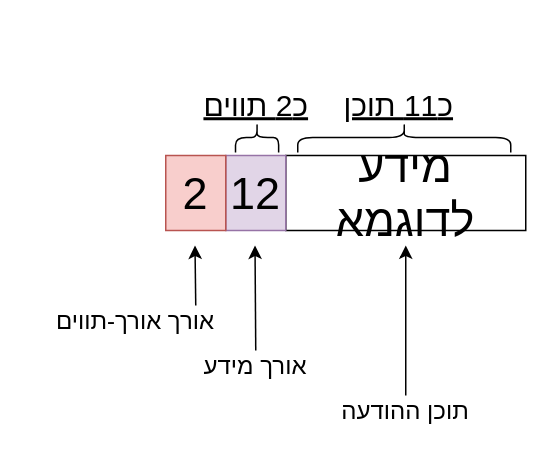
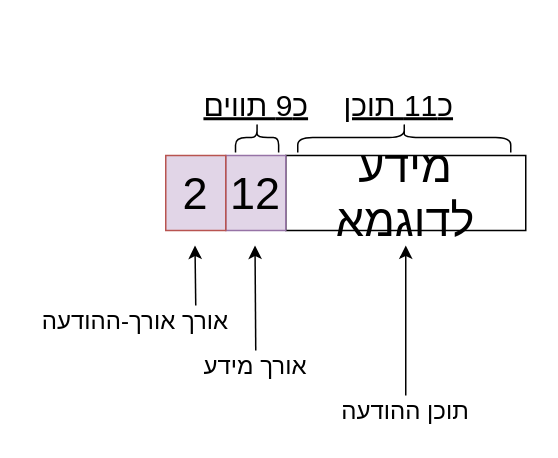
(257, 104) -> (257, 104)
(196, 193) -> (196, 193)
(136, 320) -> (136, 320)
